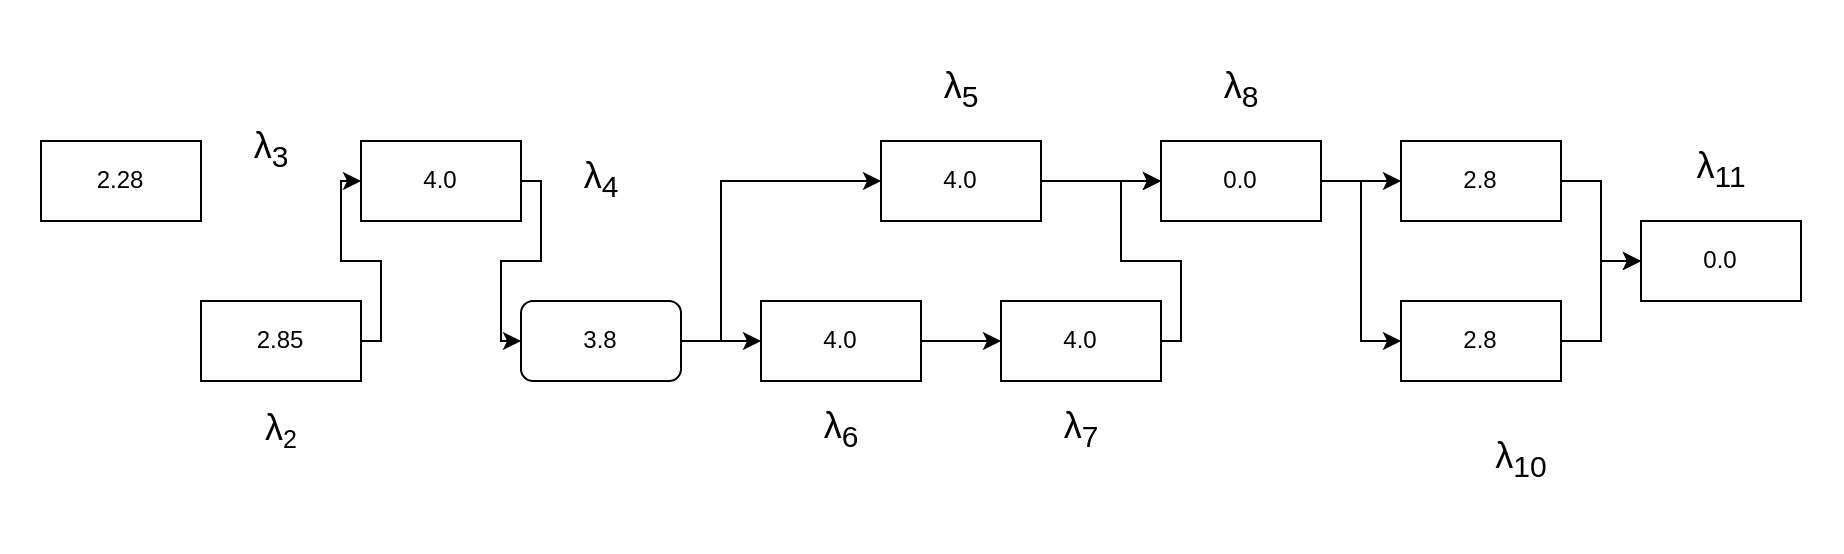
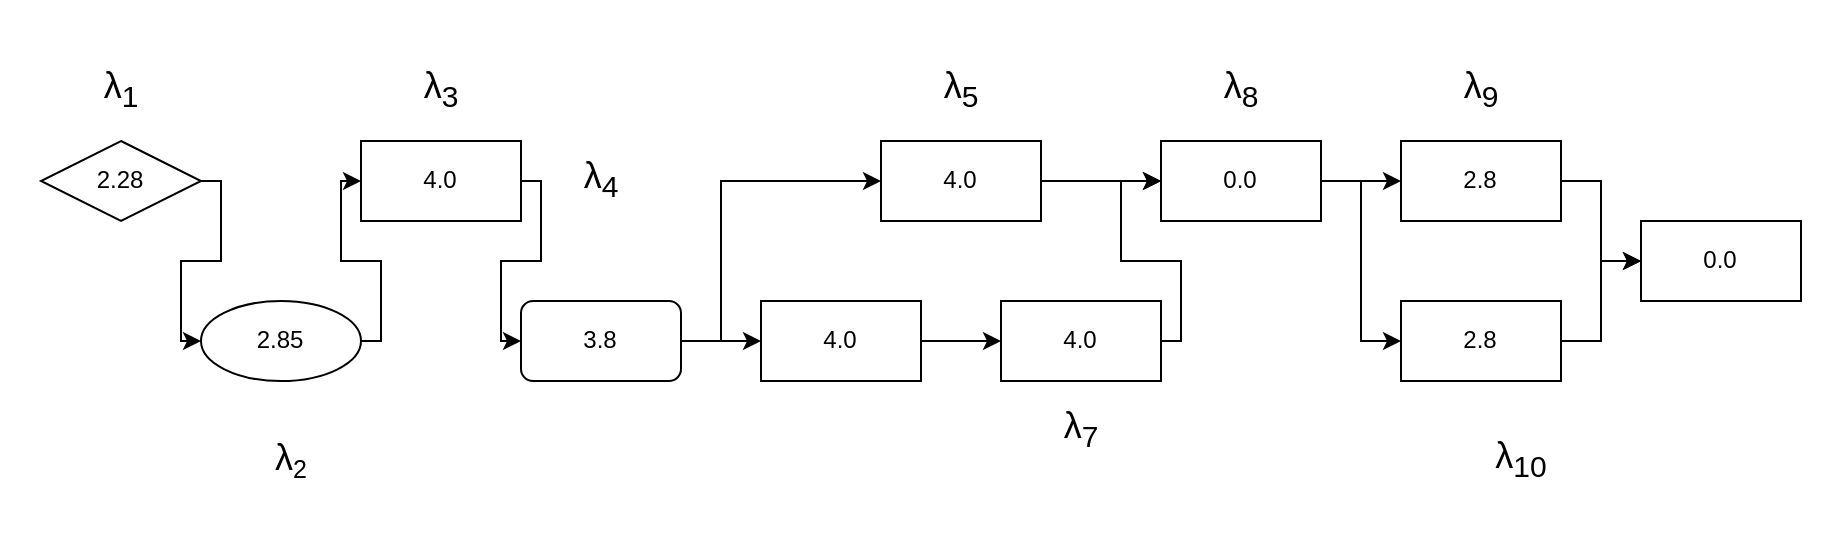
none -> (121, 91)
none -> (1481, 91)
(271, 151) -> (441, 91)
(1721, 171) -> none
(121, 181) -> (121, 181)
none -> (208, 261)
(281, 341) -> (281, 341)
(281, 431) -> (291, 461)
(841, 431) -> none
